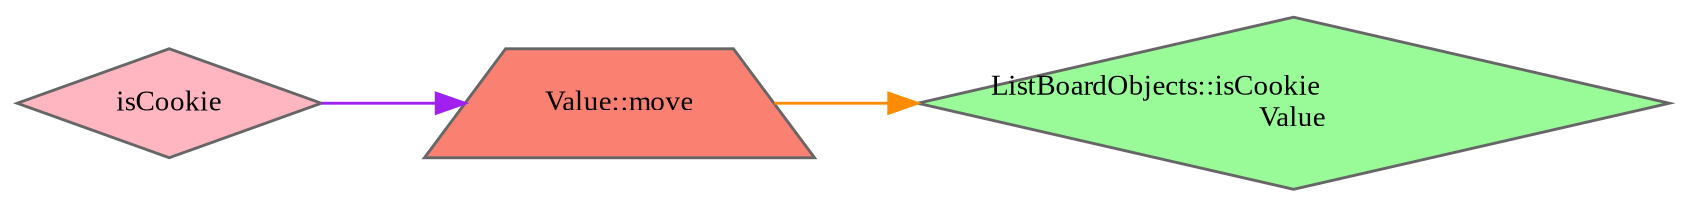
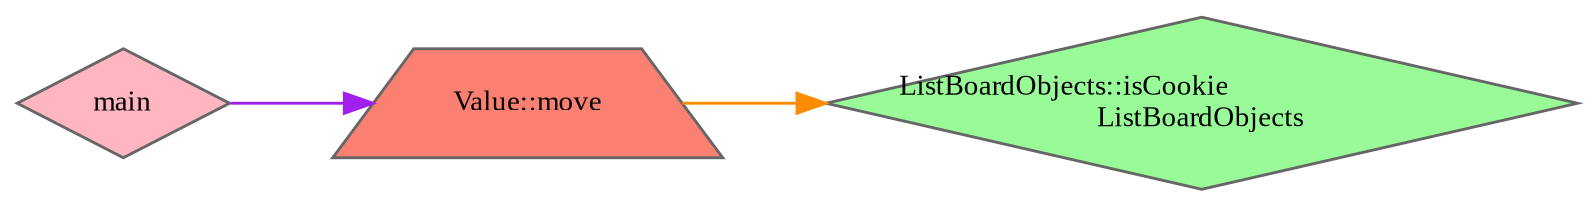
(169, 103) -> (123, 103)
(1293, 103) -> (1202, 103)
